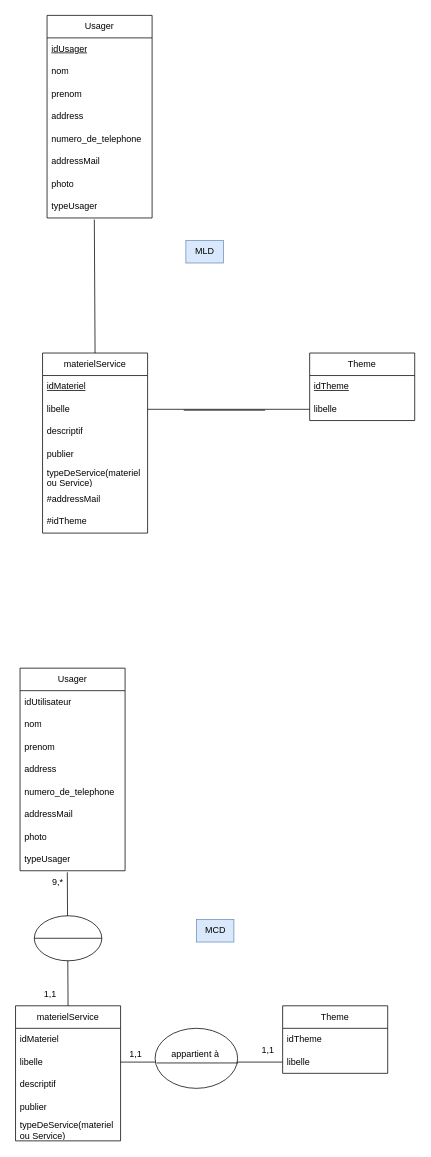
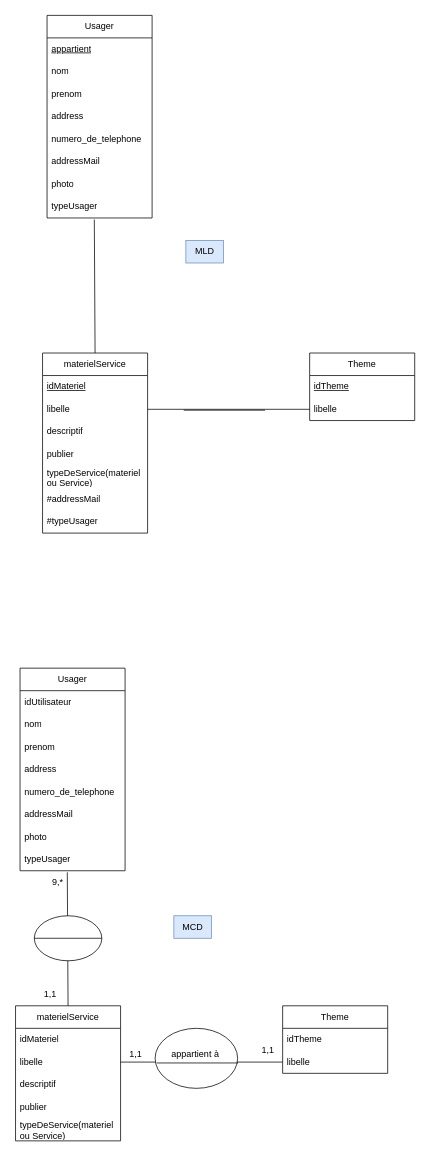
(70, 49) -> (75, 49)
(66, 522) -> (75, 522)
(215, 930) -> (192, 927)
